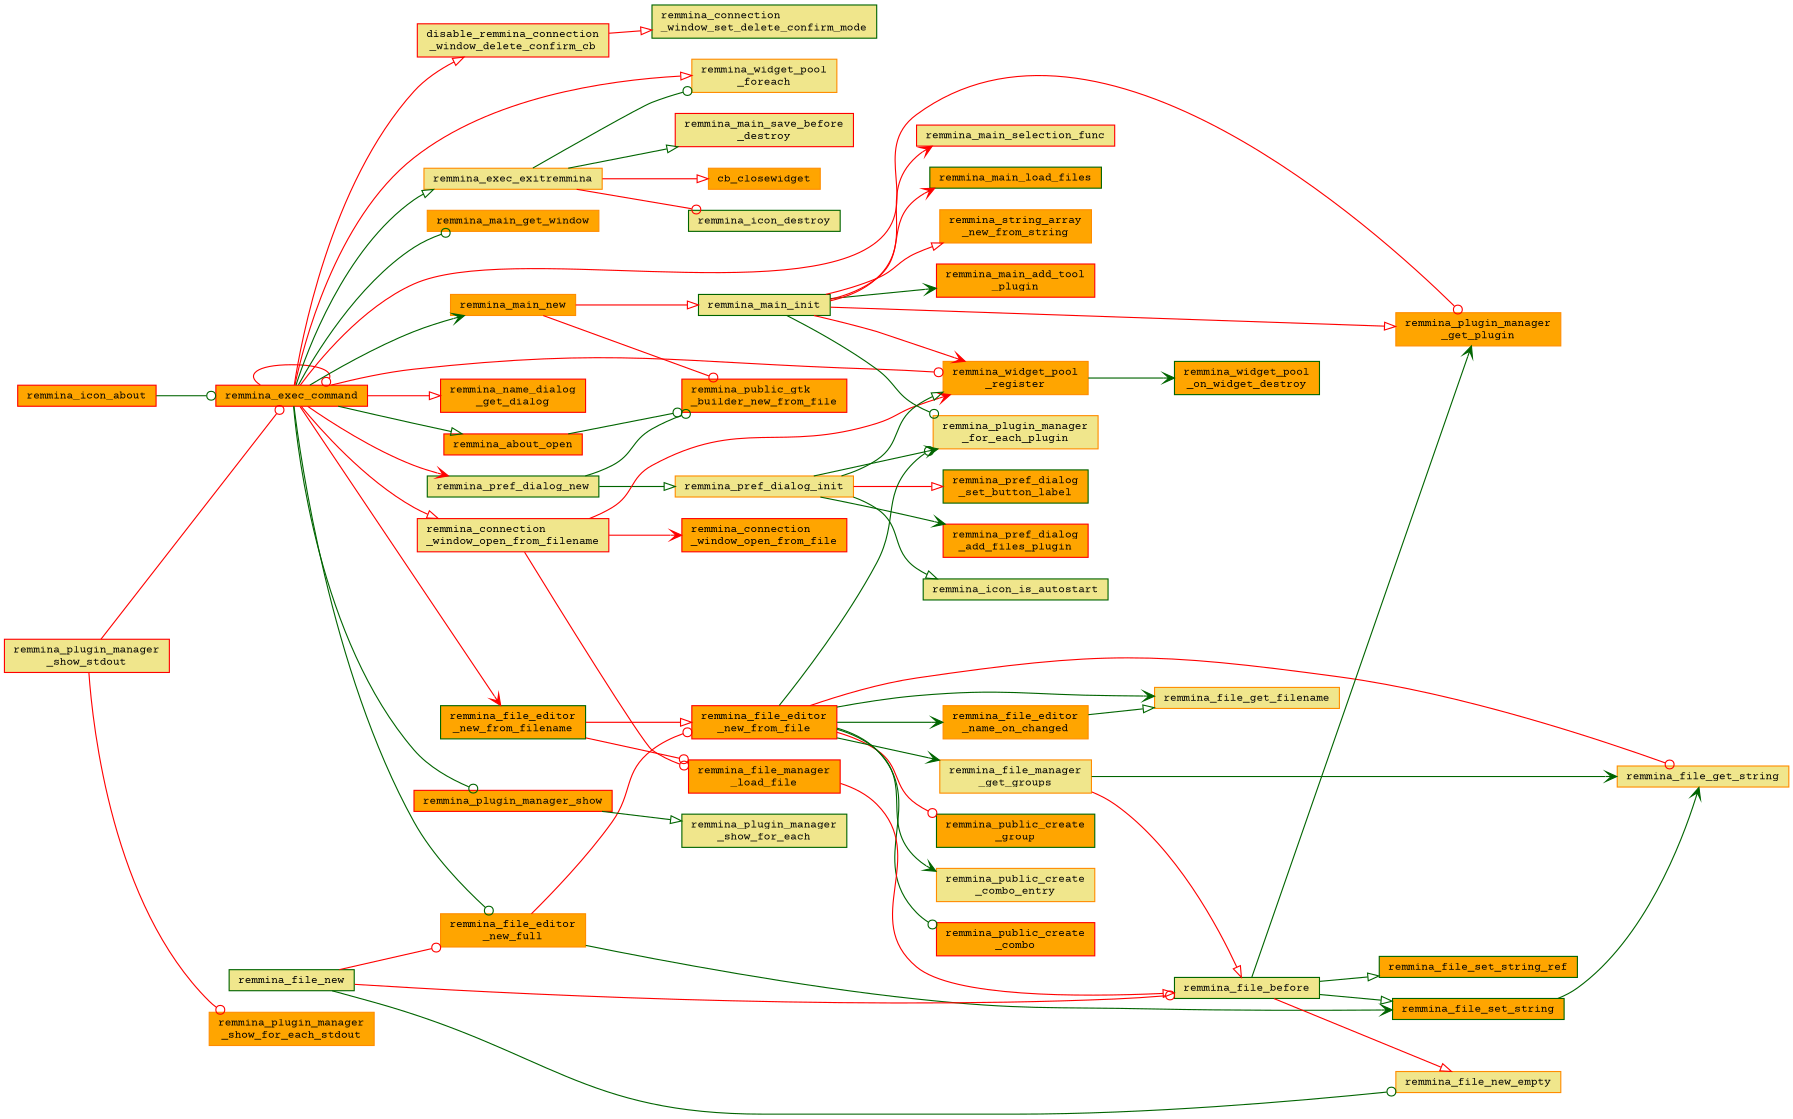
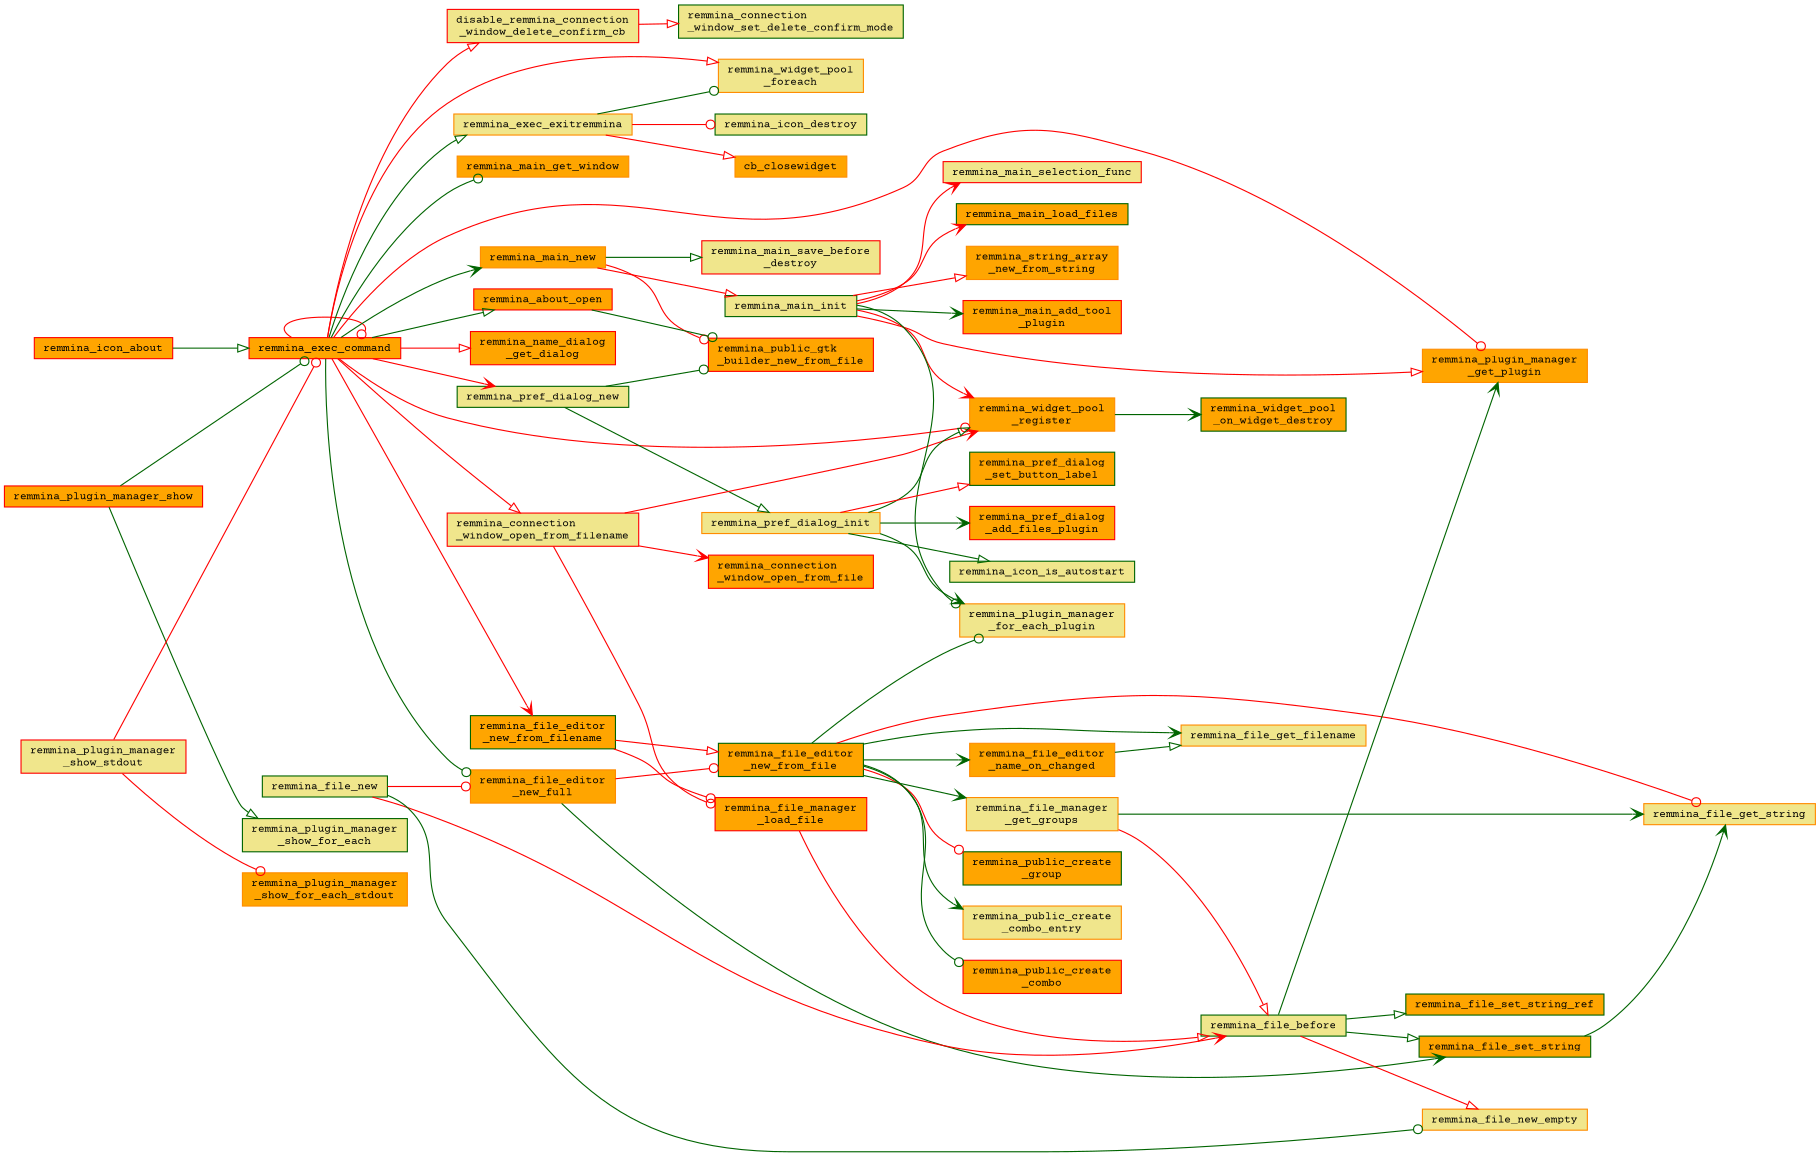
(617, 159) -> (648, 257)
(181, 396) -> (205, 348)
(349, 639) -> (211, 425)
(764, 722) -> (791, 760)
(760, 1001) -> (776, 993)
